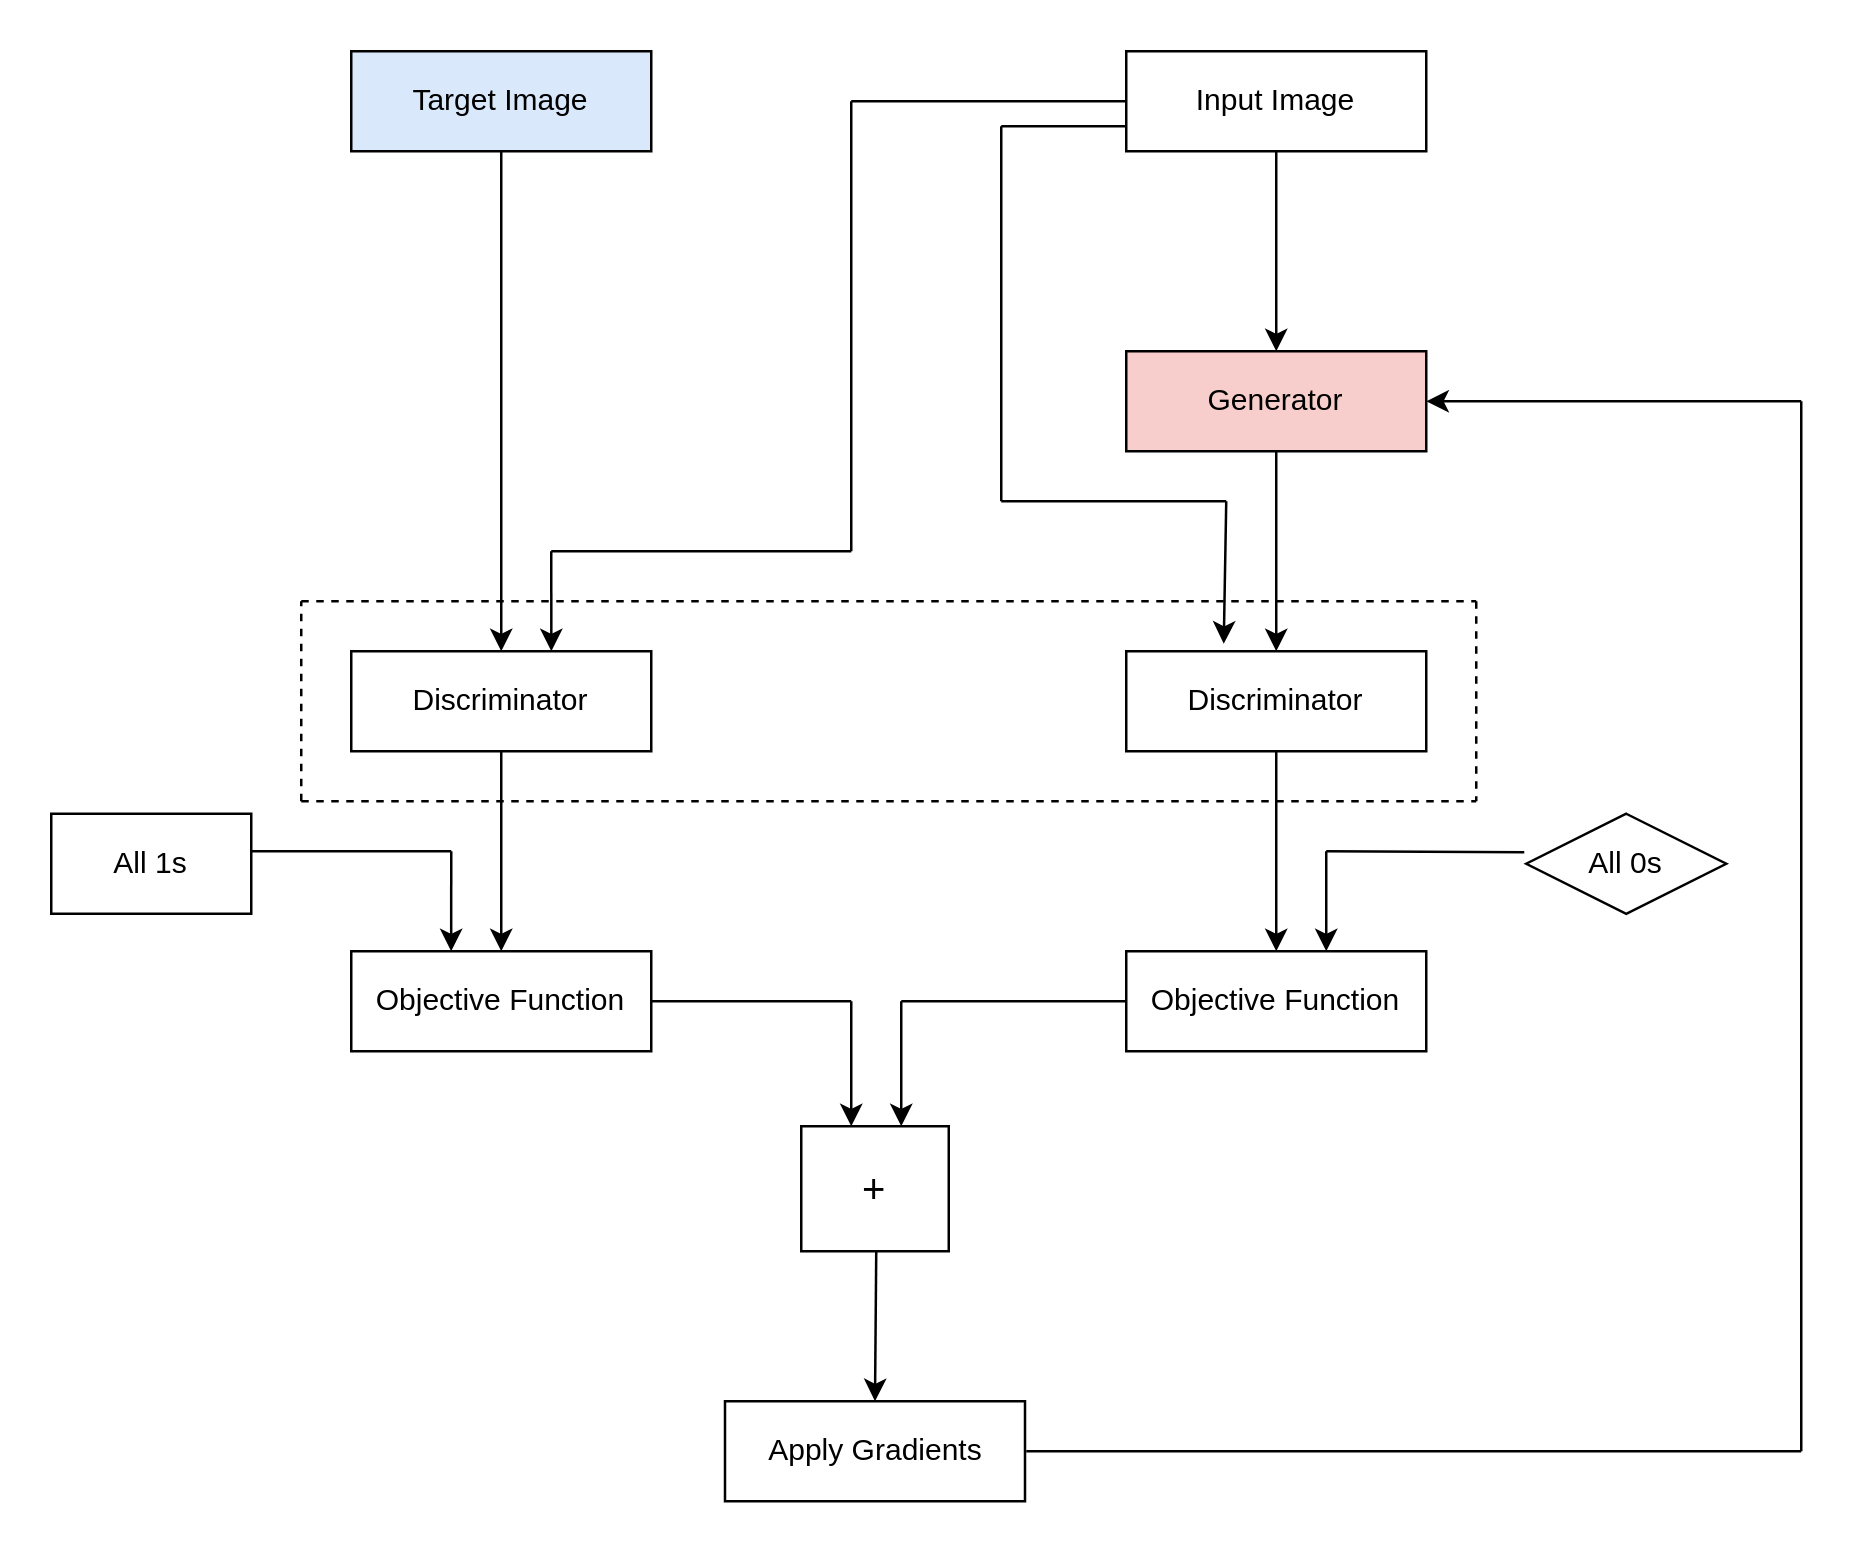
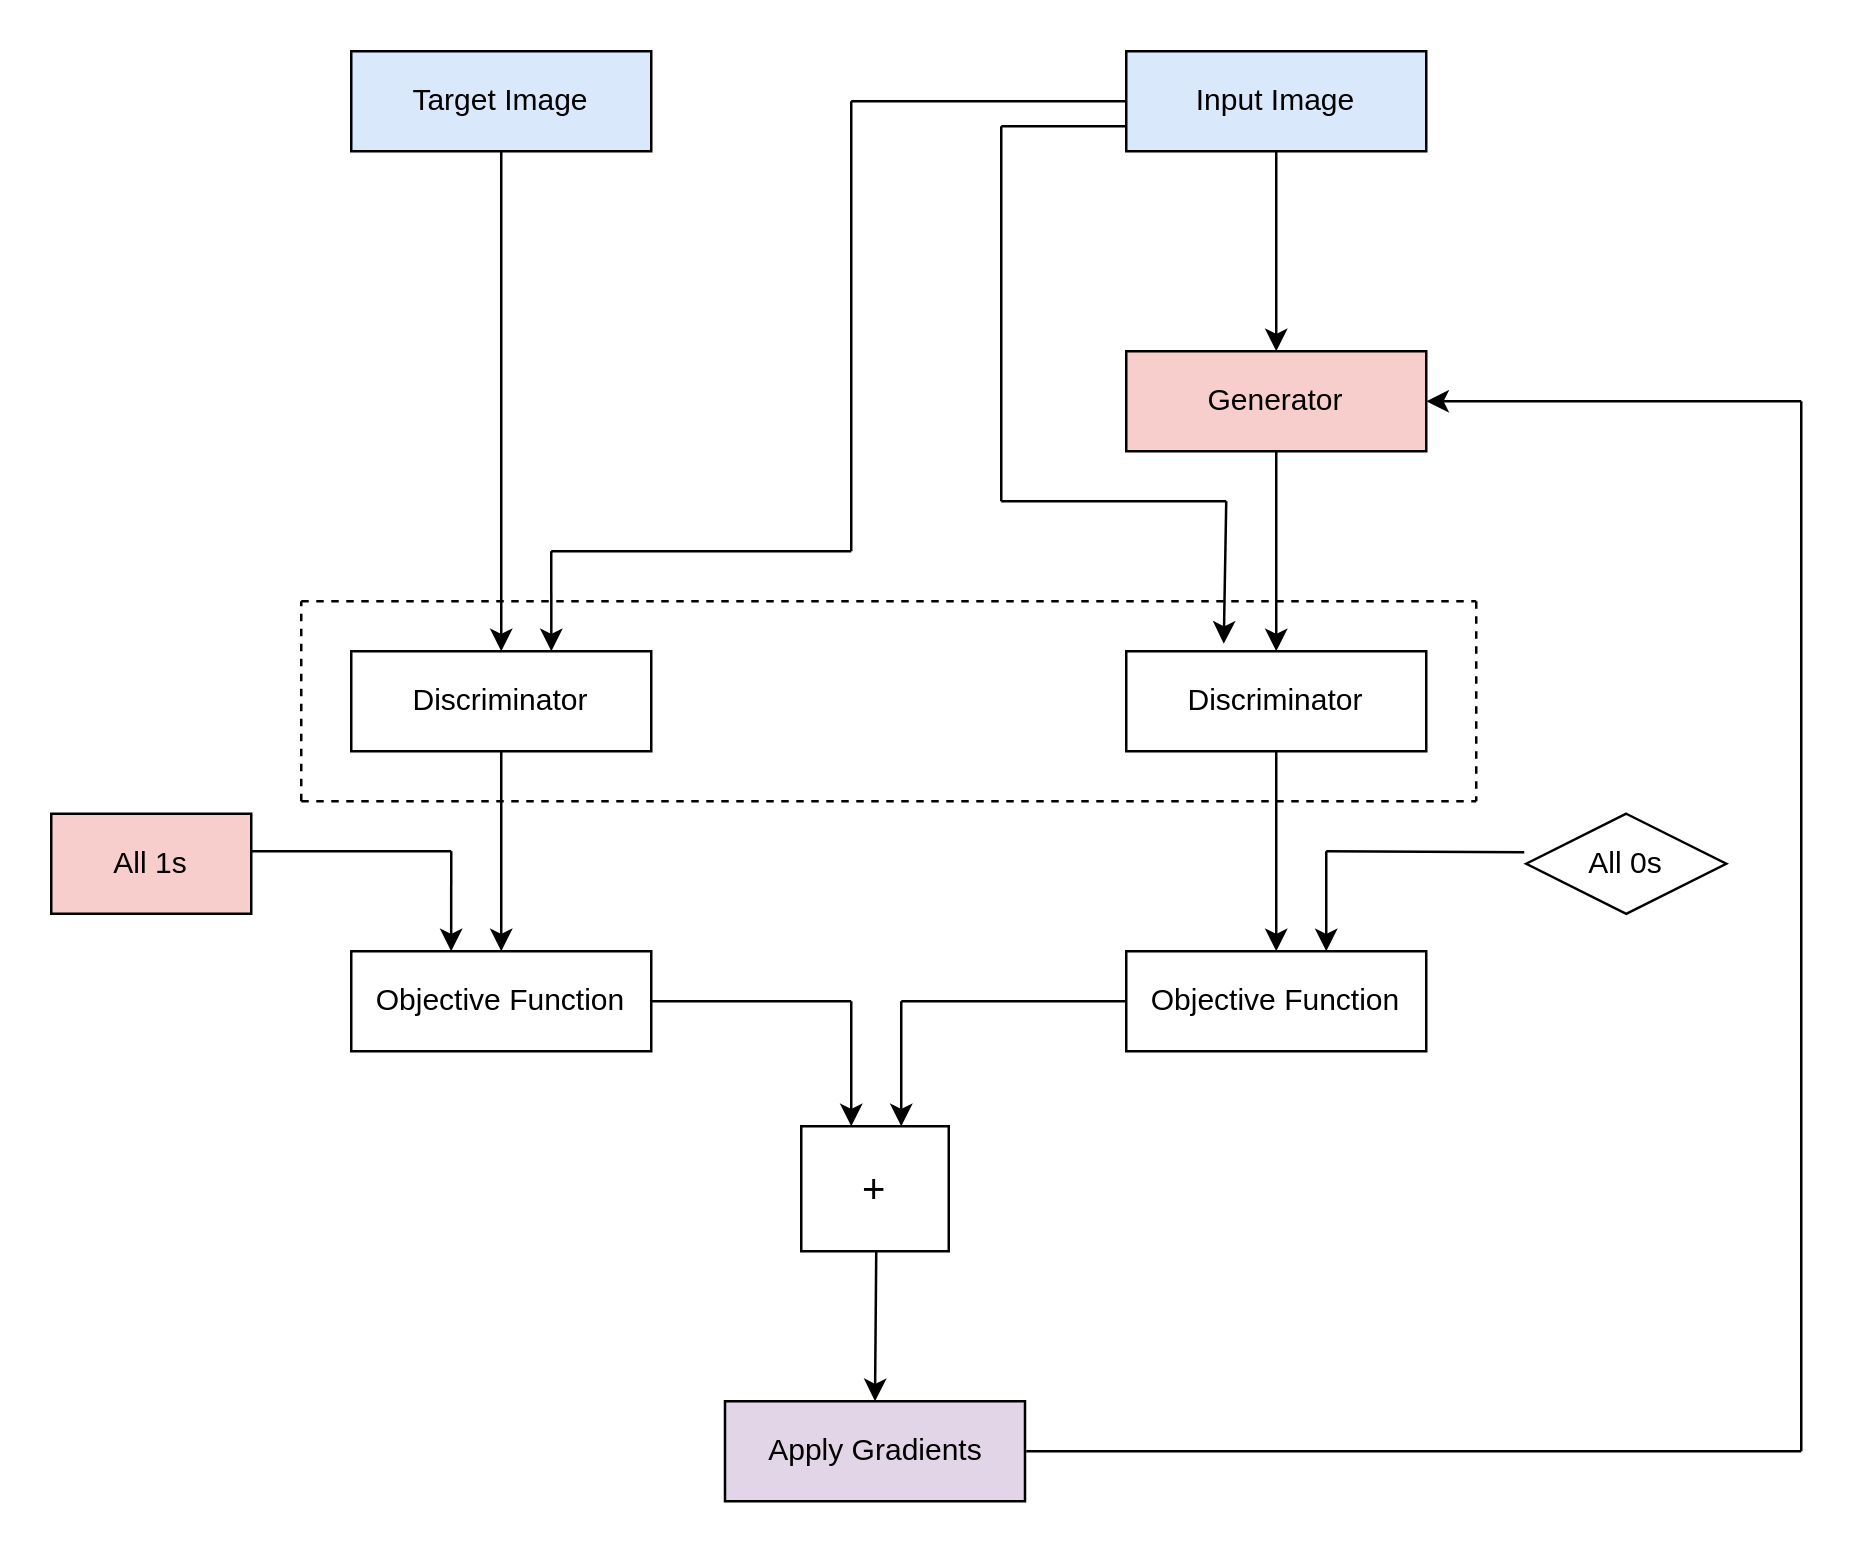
(1276, 101) -> (1276, 101)
(151, 864) -> (151, 864)
(875, 1451) -> (875, 1451)
